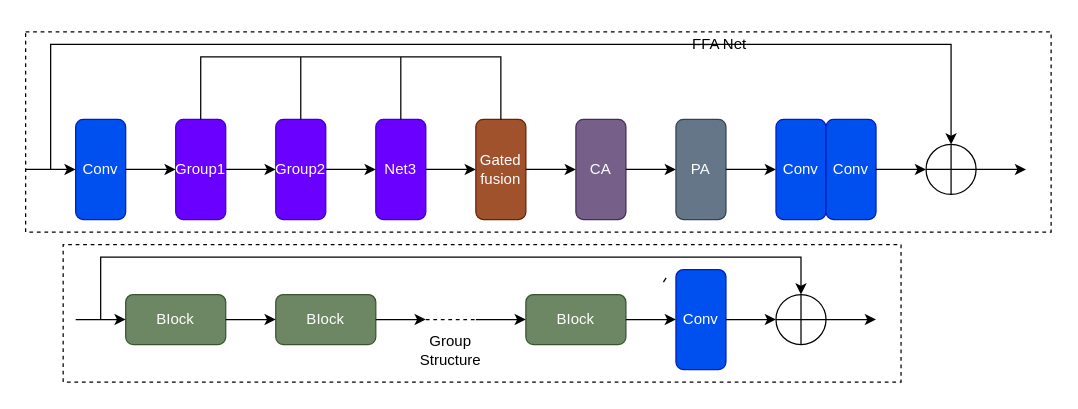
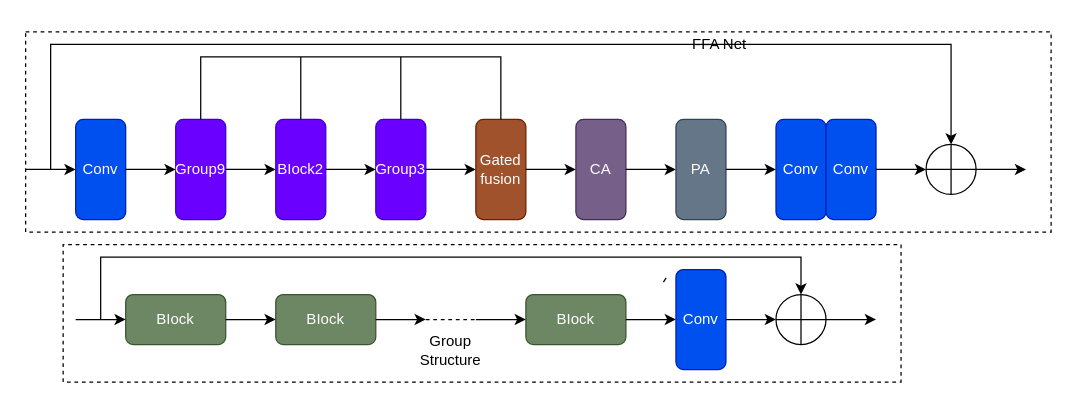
(201, 169) -> (201, 169)
(301, 169) -> (301, 169)
(401, 169) -> (401, 169)
